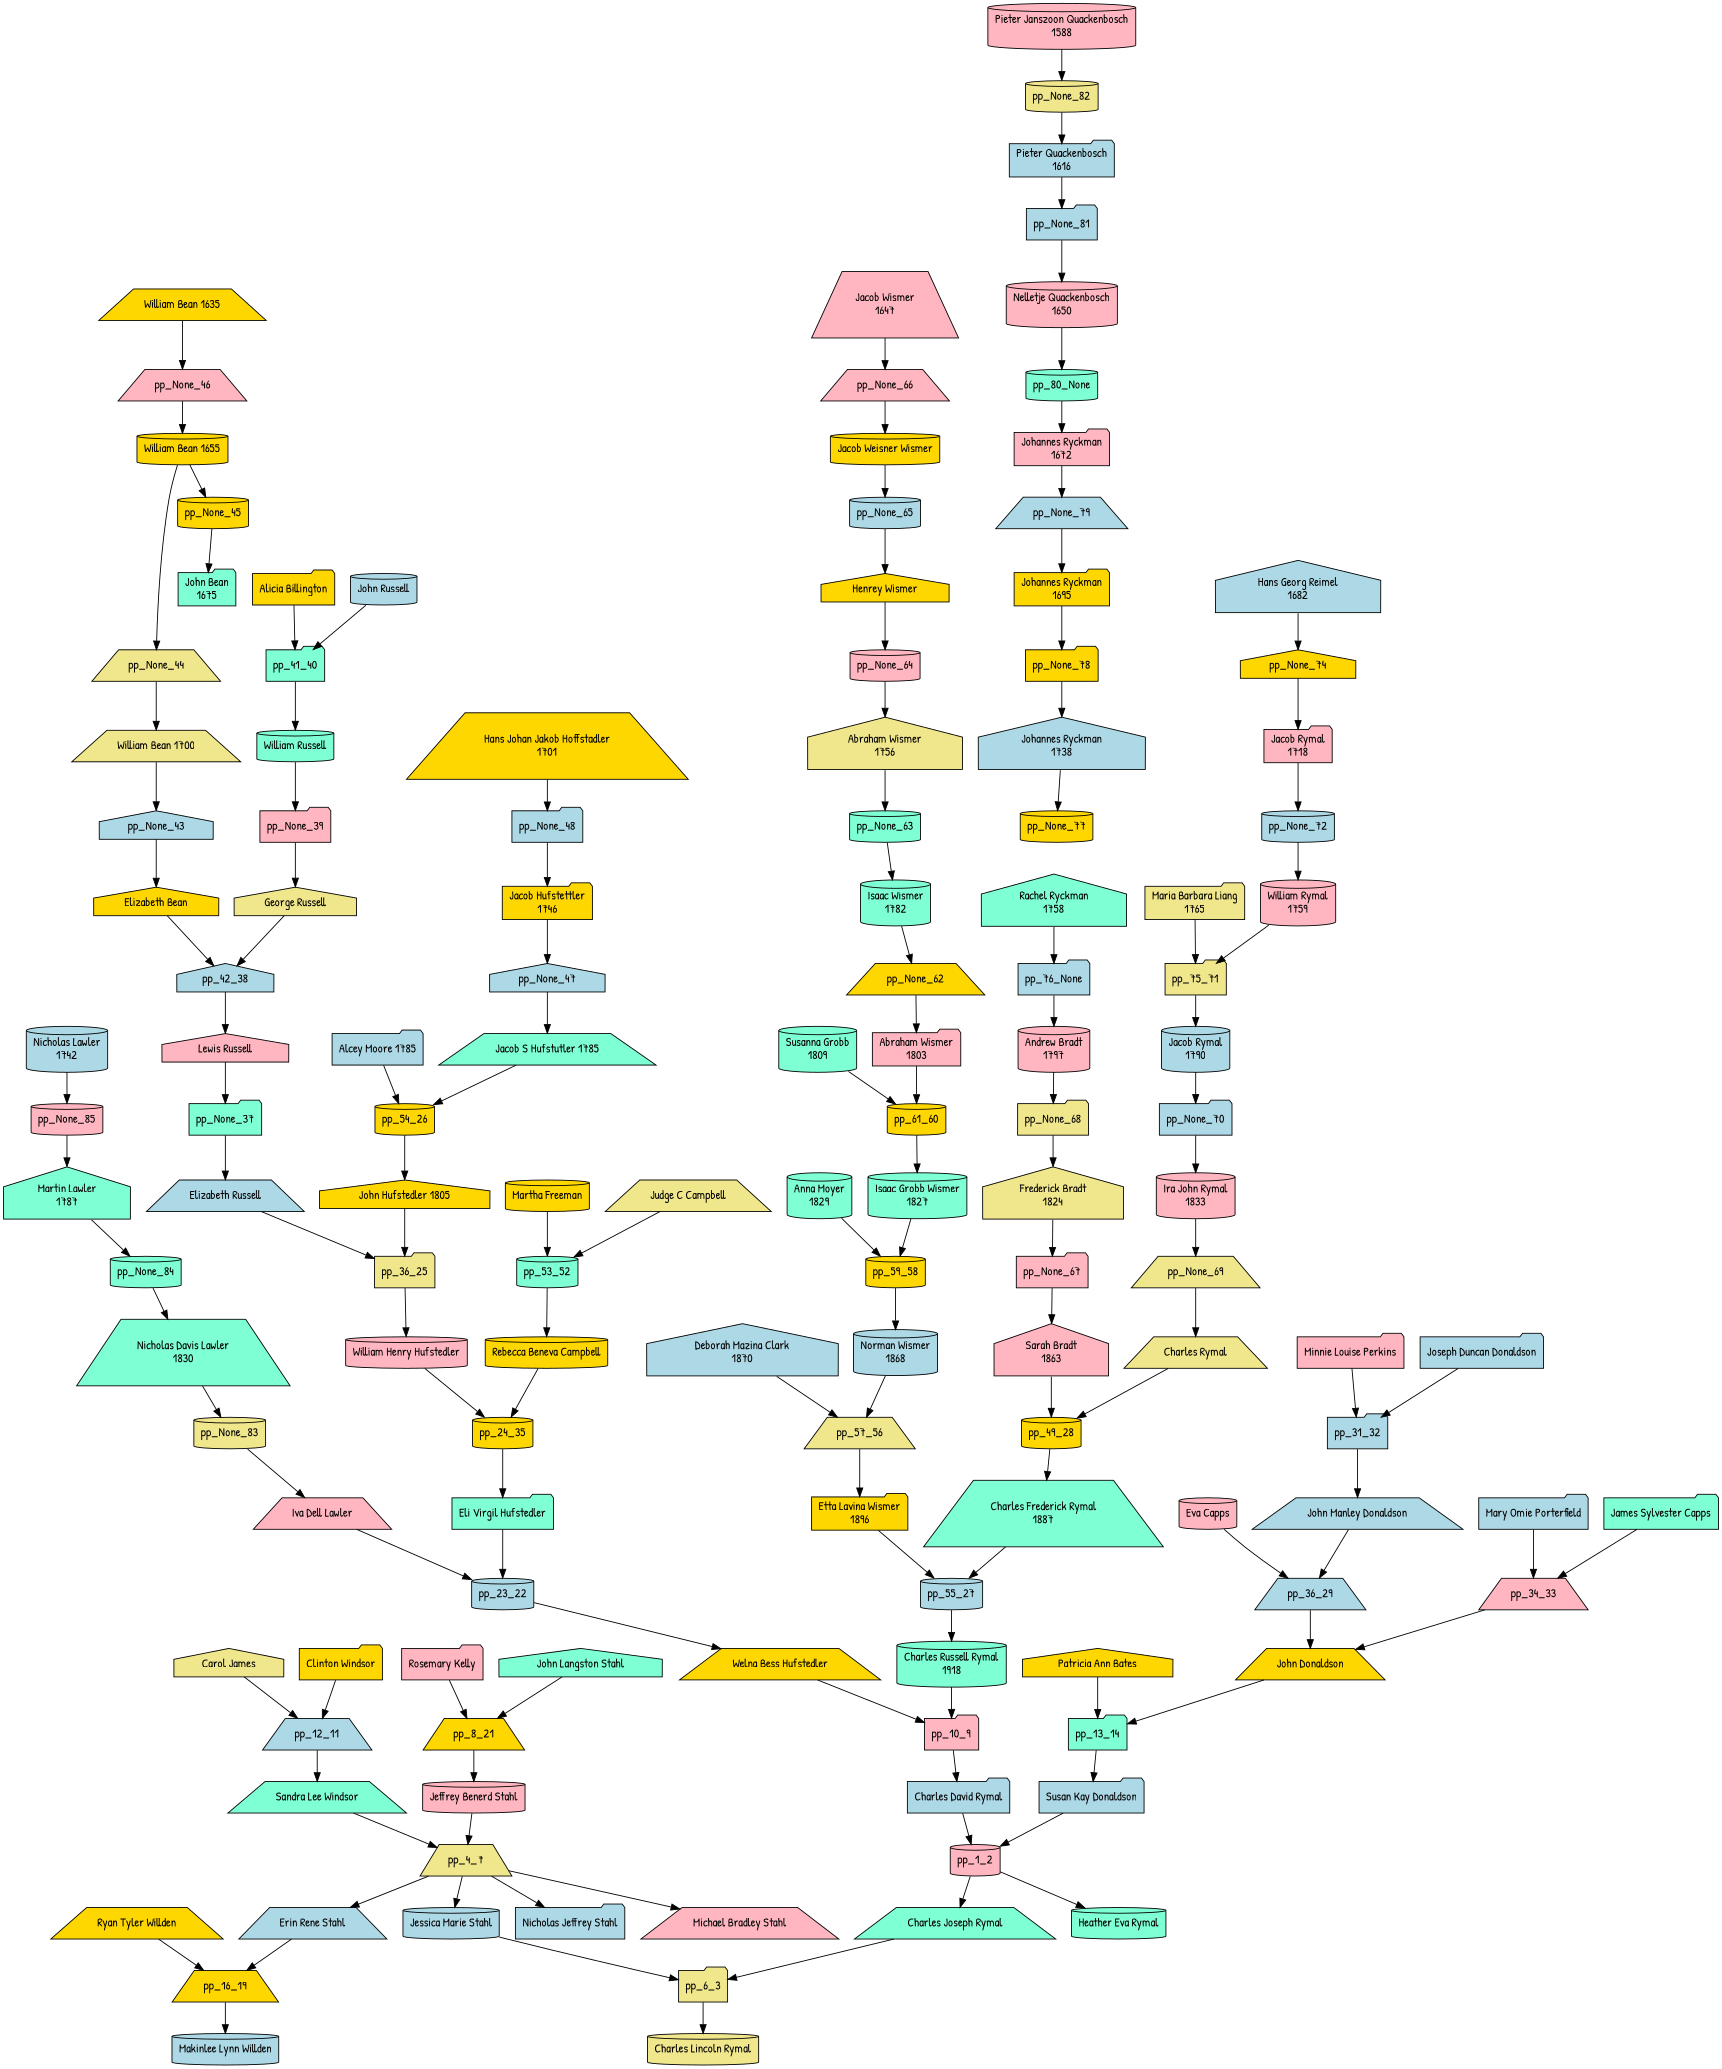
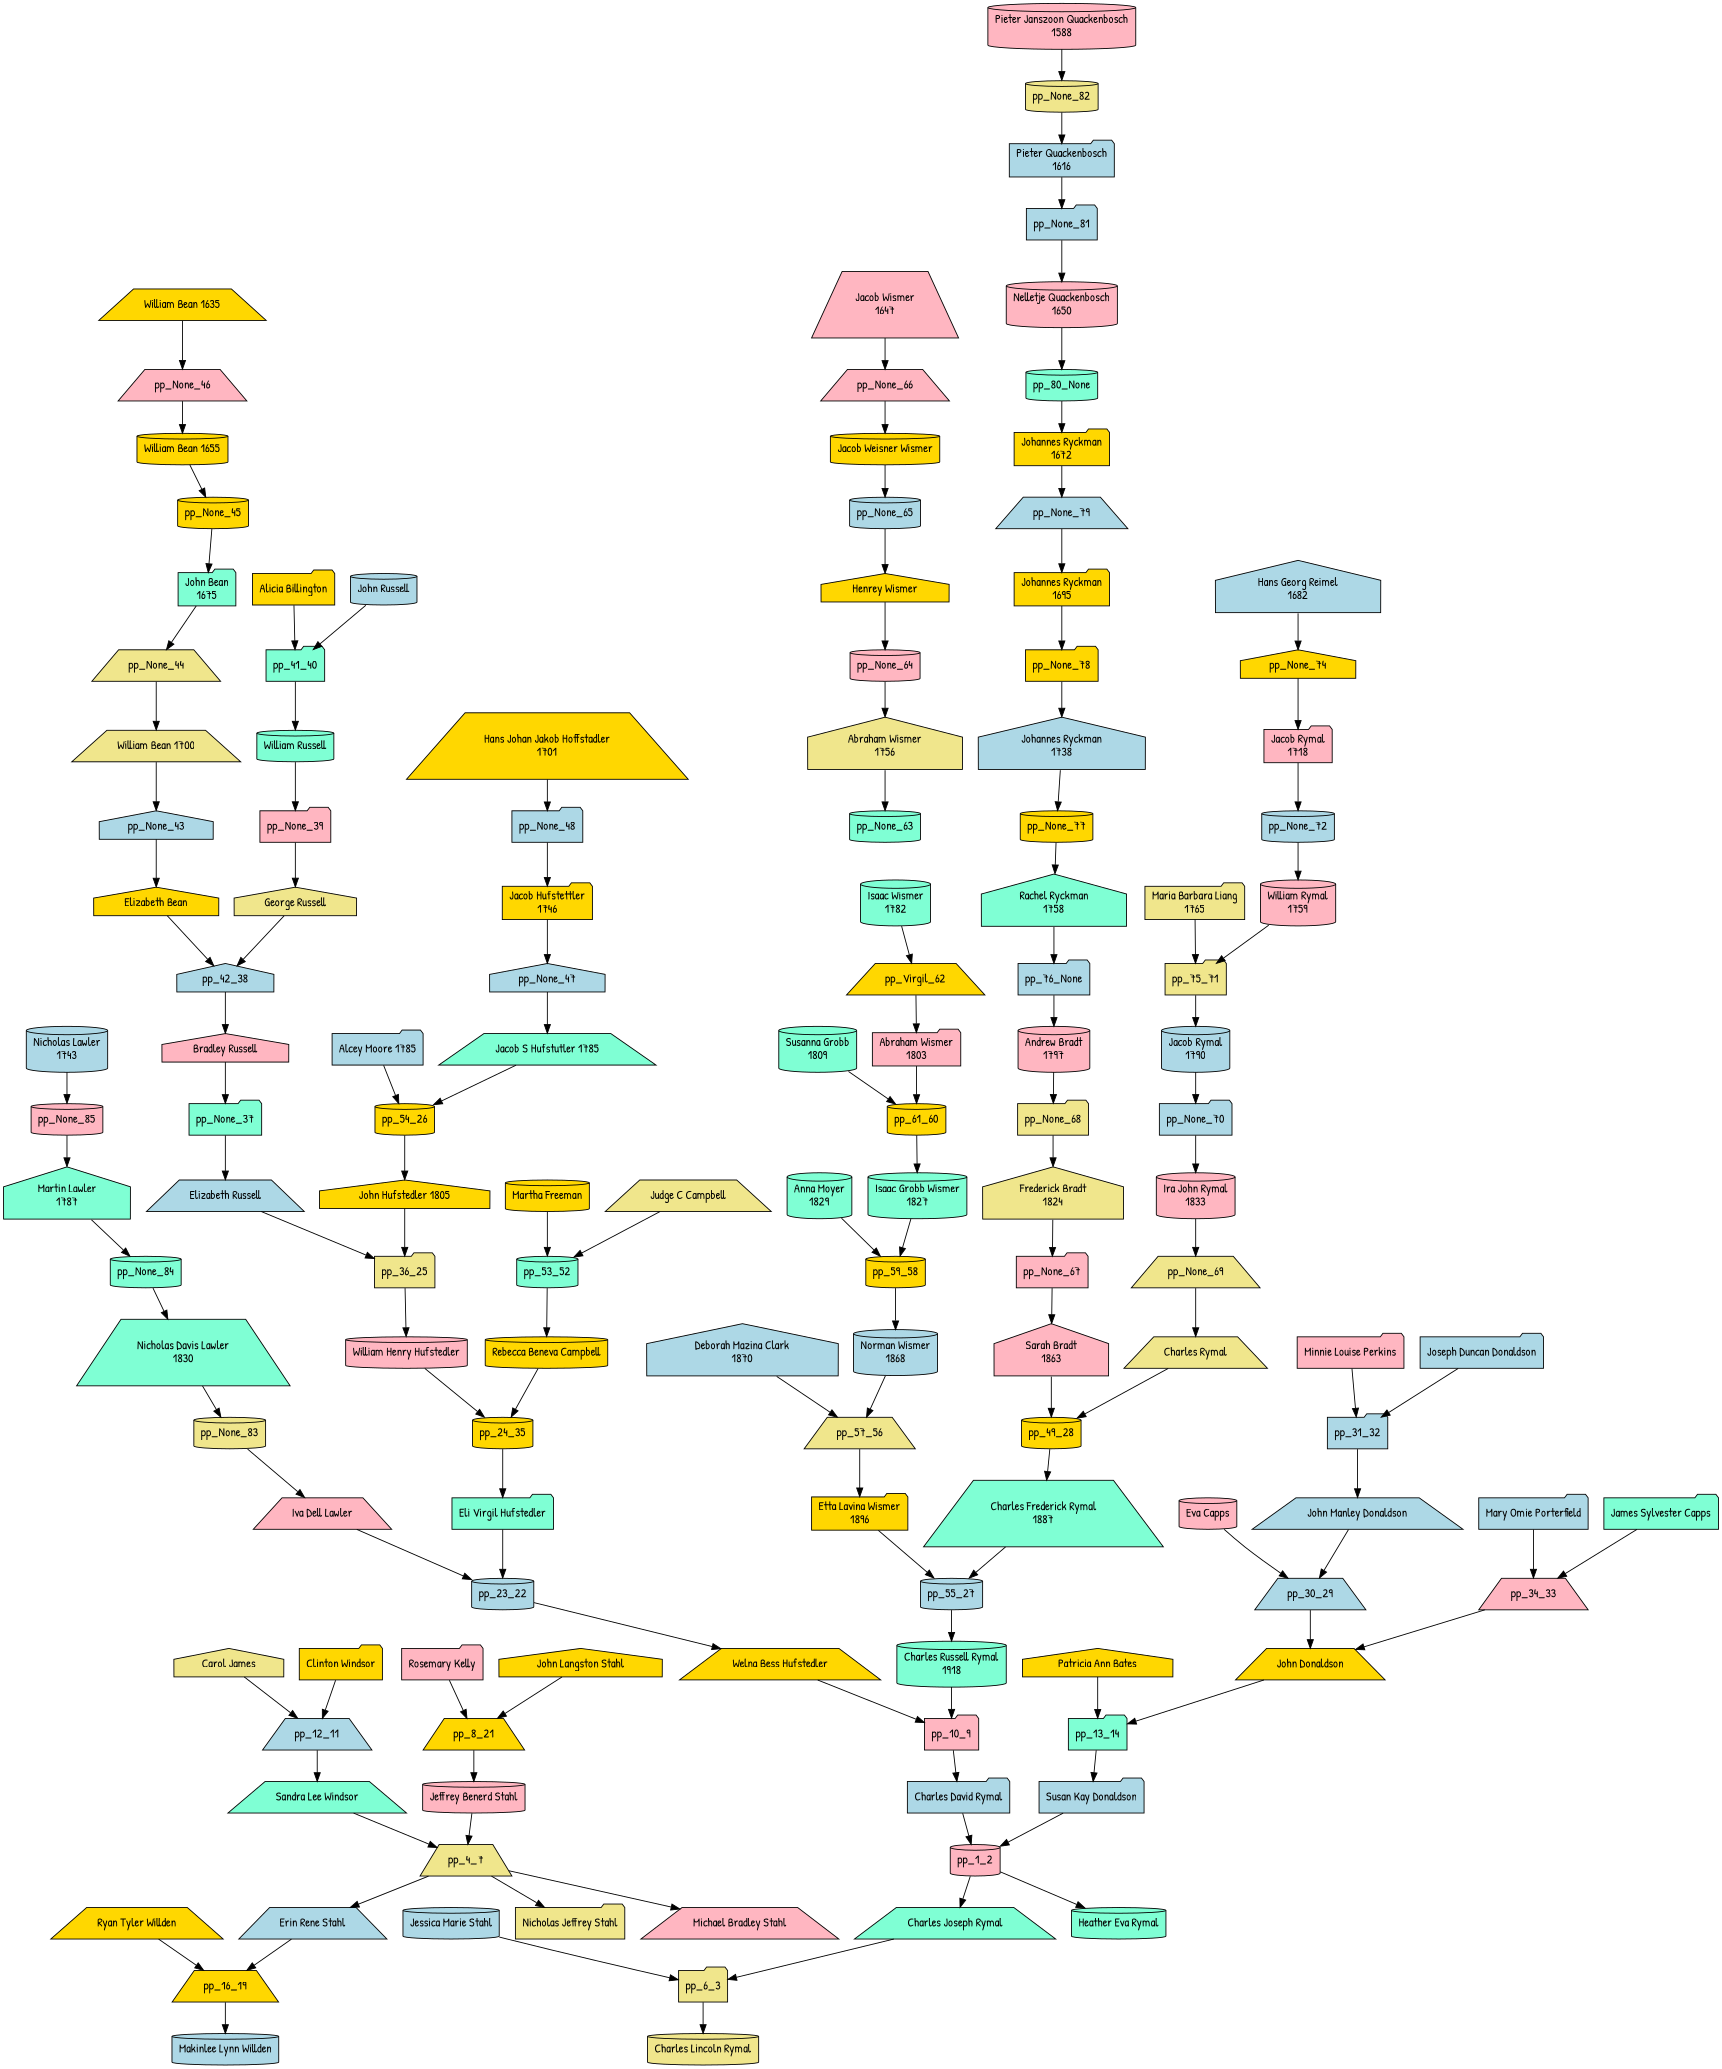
(1062, 449) -> (1062, 449)
(162, 552) -> (184, 624)
none -> (1056, 854)
(889, 857) -> none
(916, 979) -> (916, 979)
(67, 1049) -> (67, 1049)
(225, 1049) -> (225, 1049)
(1310, 1594) -> (1310, 1594)
(581, 1664) -> (581, 1664)
(460, 1888) -> none
(570, 1923) -> (570, 1923)
